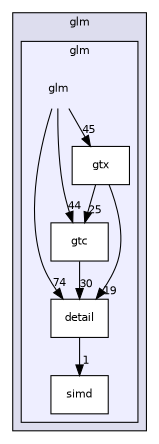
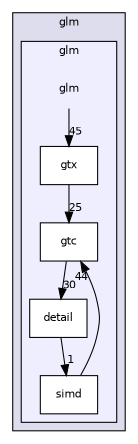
(60, 161) -> (99, 324)
(35, 201) -> none
(121, 239) -> none
